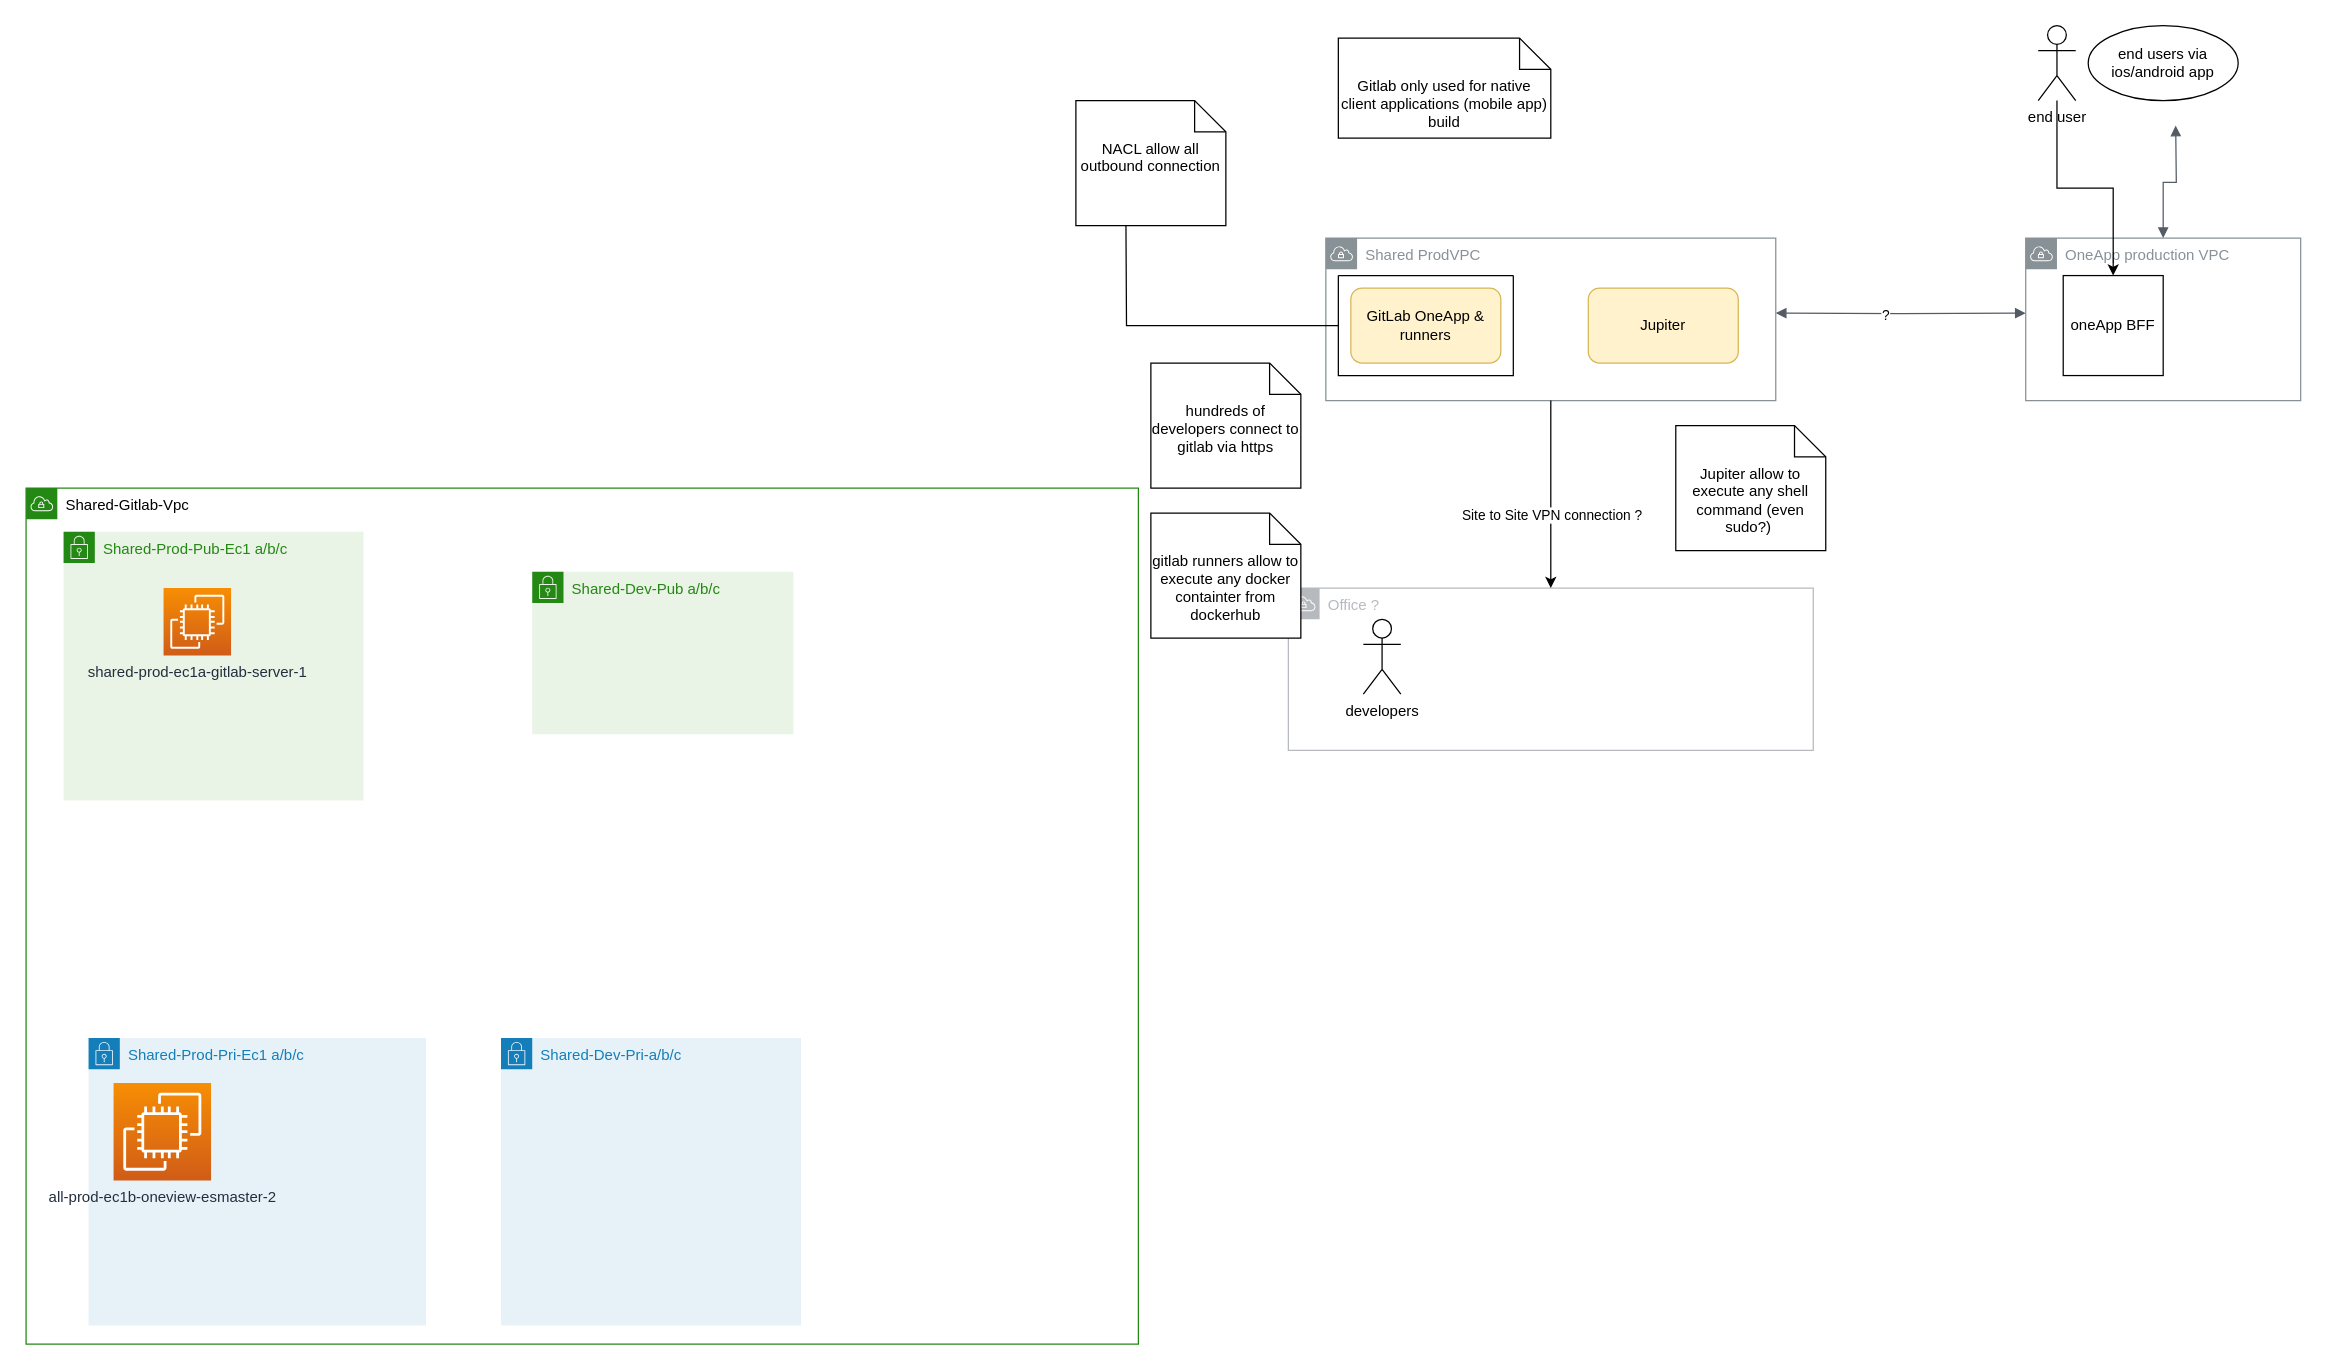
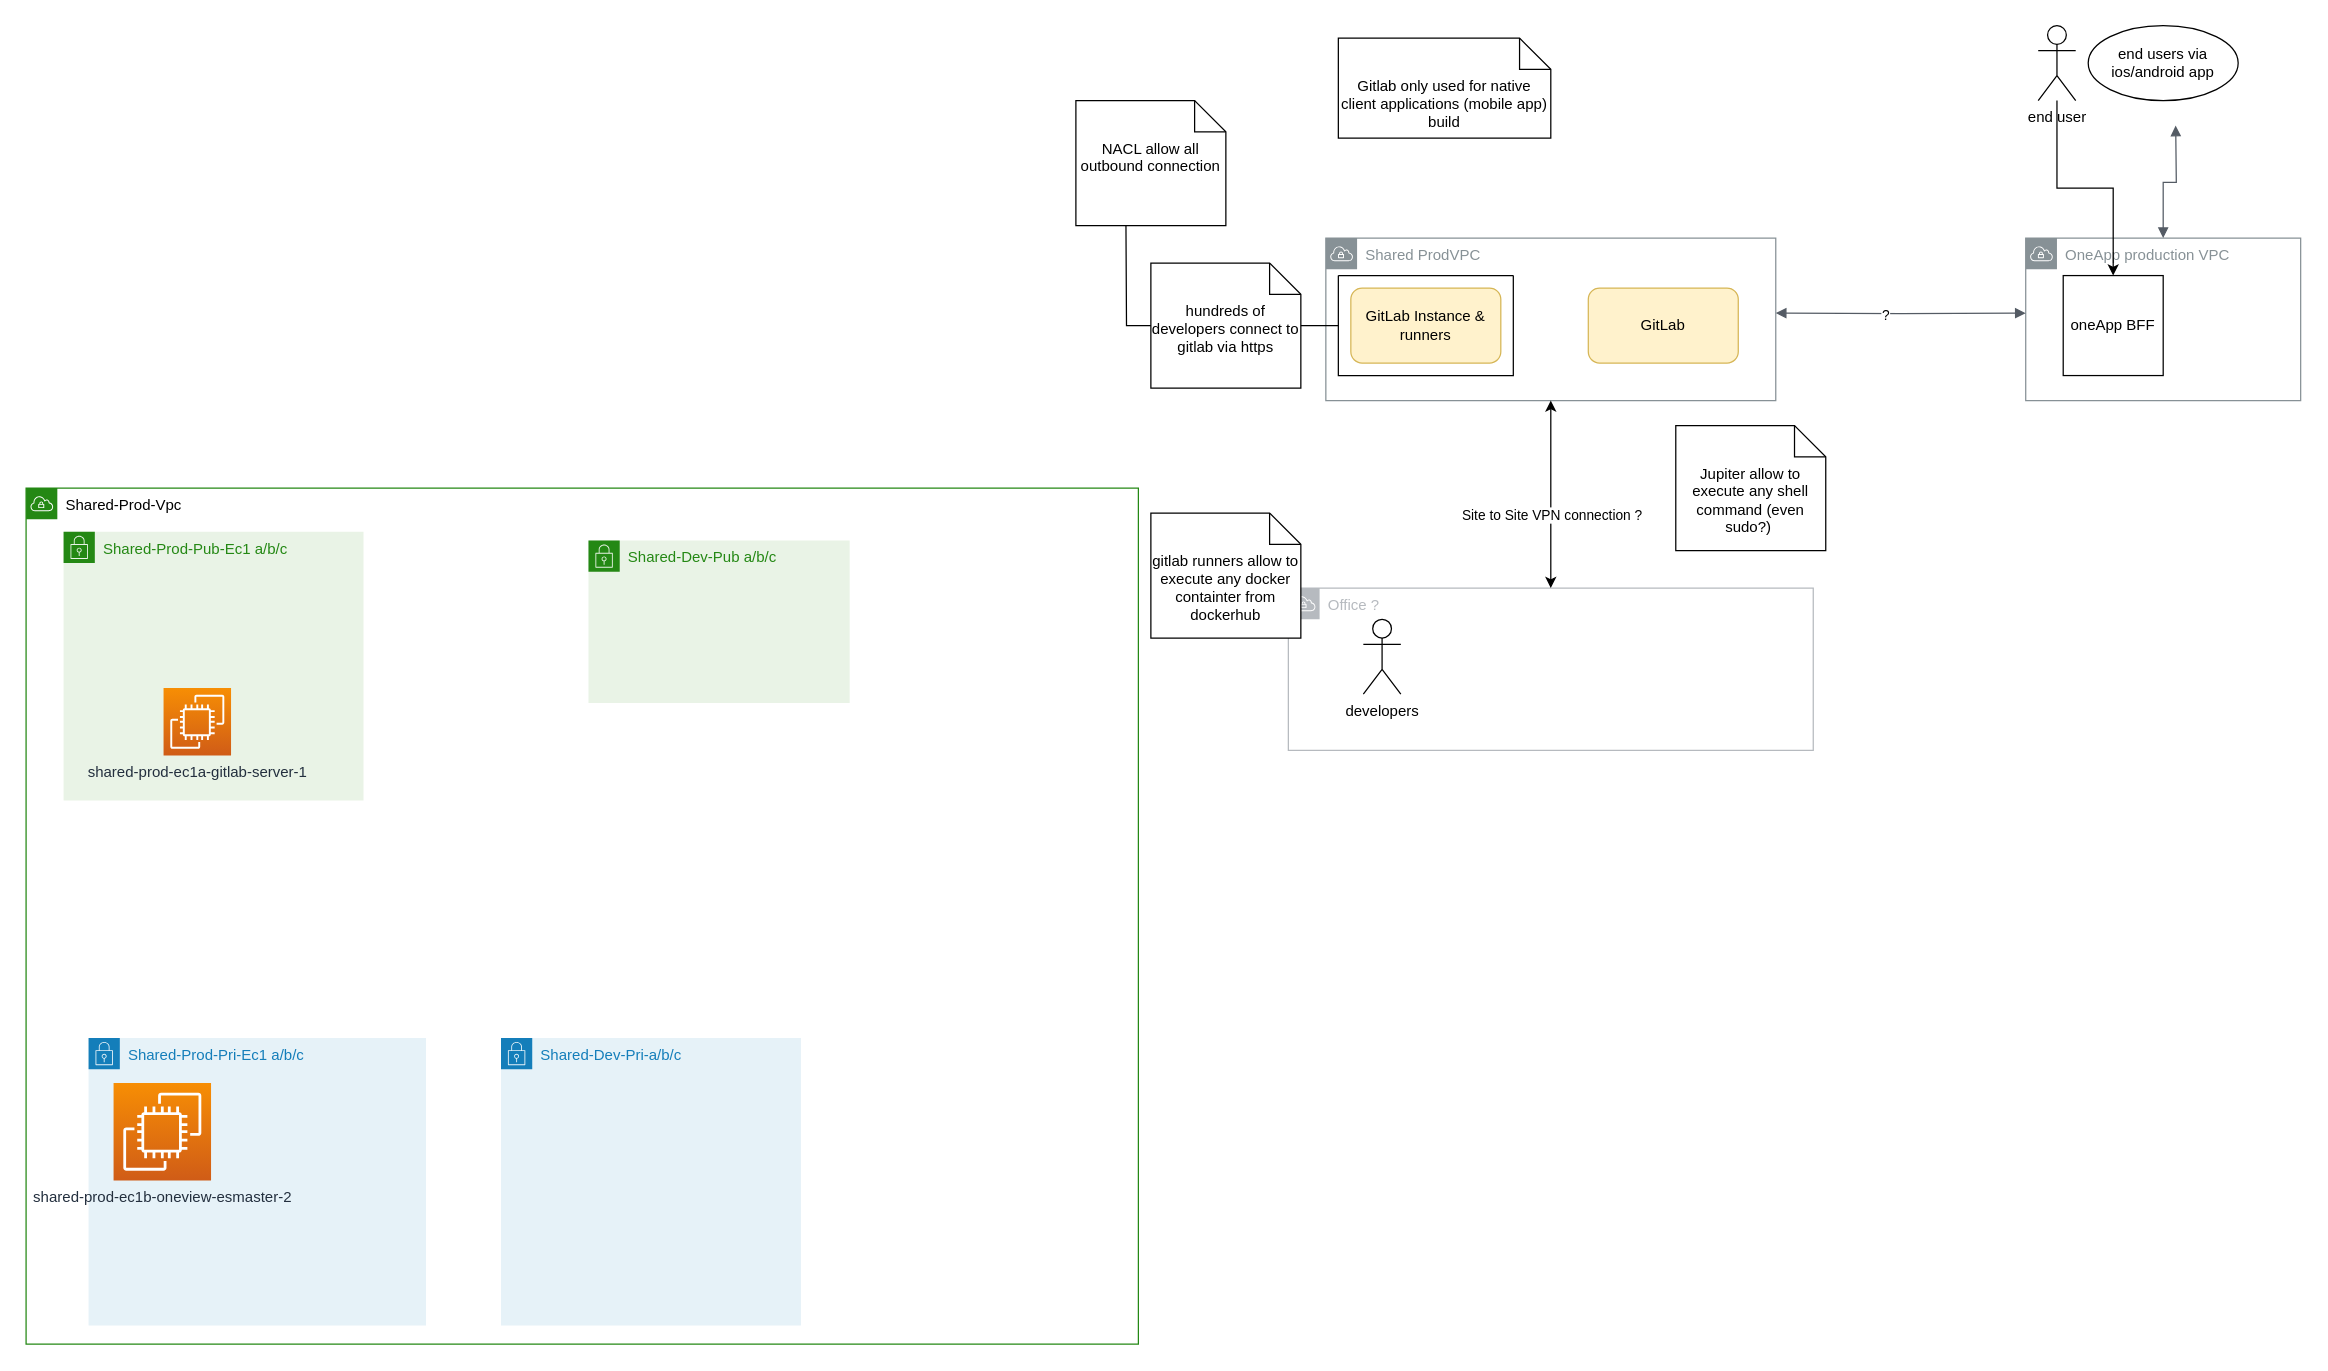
(1426, 326) -> (1426, 326)
(1663, 326) -> (1663, 326)
(1551, 407) -> (1551, 410)
(1226, 426) -> (1226, 326)
(133, 506) -> (129, 506)
(197, 622) -> (197, 722)
(663, 653) -> (719, 622)
(163, 1198) -> (163, 1198)
